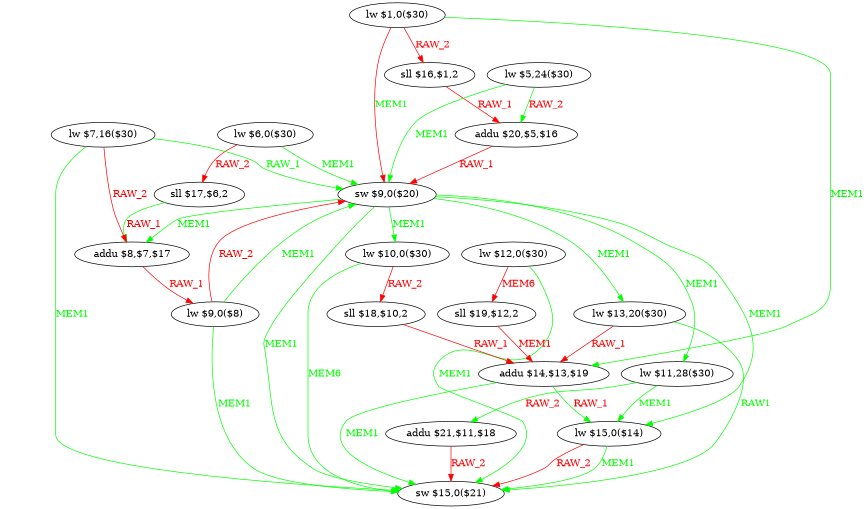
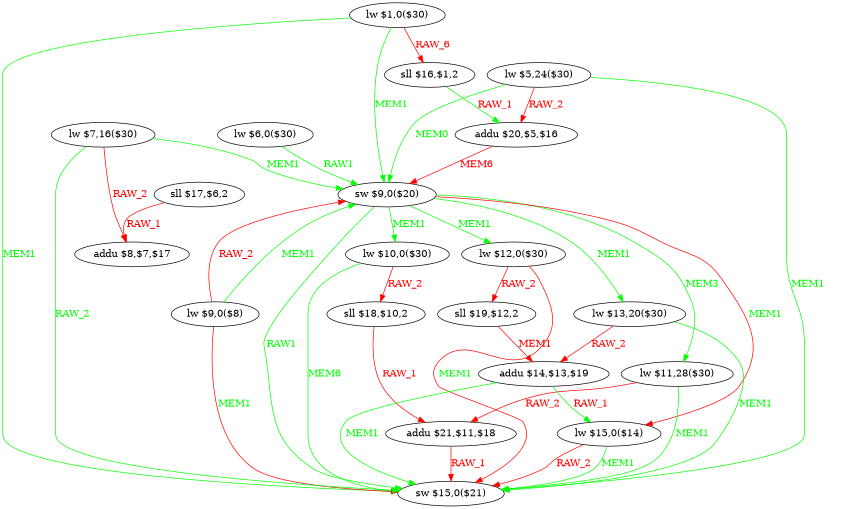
(433, 45) -> (433, 45)
(375, 100) -> (375, 100)
(529, 102) -> (529, 102)
(470, 103) -> (470, 103)
(830, 110) -> (3, 275)
(432, 135) -> (432, 135)
(218, 157) -> none
(284, 165) -> (284, 165)
(339, 165) -> (339, 165)
(477, 165) -> (477, 165)
(243, 209) -> (447, 223)
(137, 212) -> (137, 212)
(686, 252) -> (686, 252)
(519, 284) -> (519, 284)
(702, 284) -> (702, 284)
(164, 285) -> none
(73, 314) -> (73, 314)
none -> (803, 329)
(455, 343) -> (380, 381)
(282, 344) -> (282, 344)
(609, 344) -> (609, 344)
(440, 361) -> (440, 361)
(551, 393) -> (551, 393)
(638, 399) -> (634, 470)
(756, 404) -> (756, 404)
(249, 464) -> (249, 464)
(469, 464) -> (469, 464)
